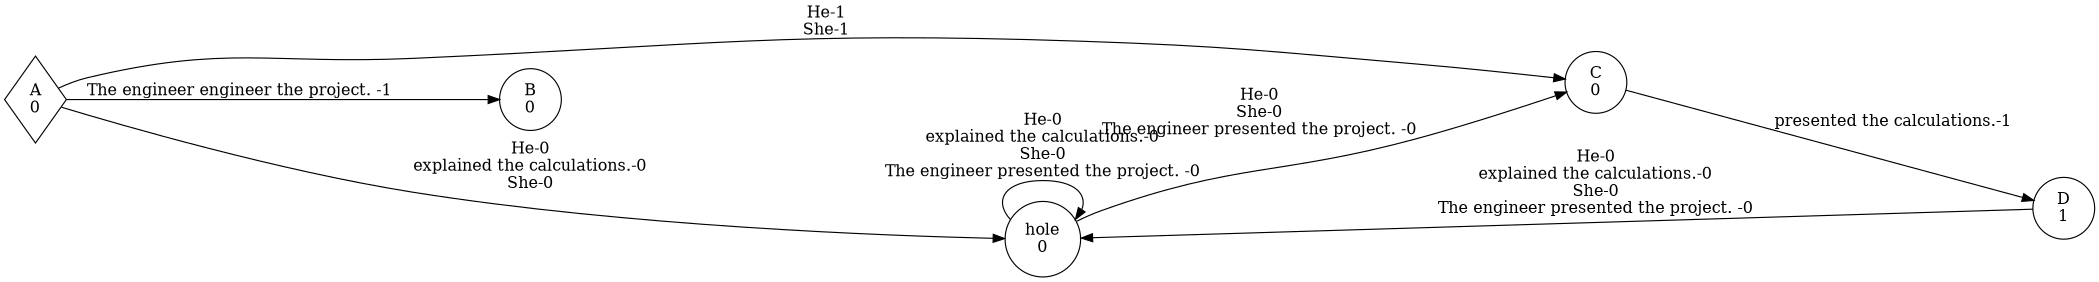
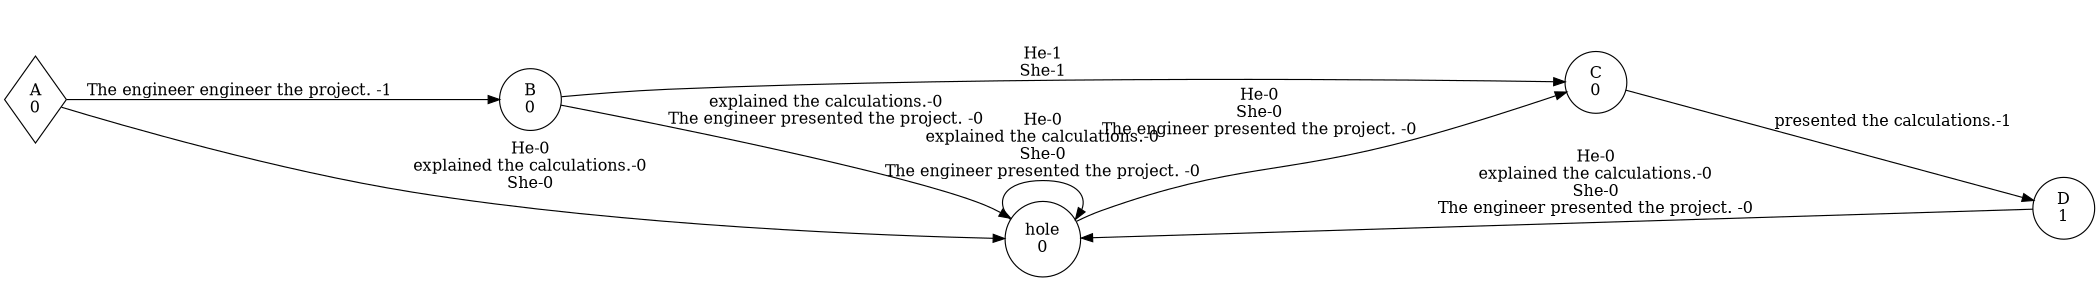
(805, 39) -> (1057, 80)
none -> (783, 151)
